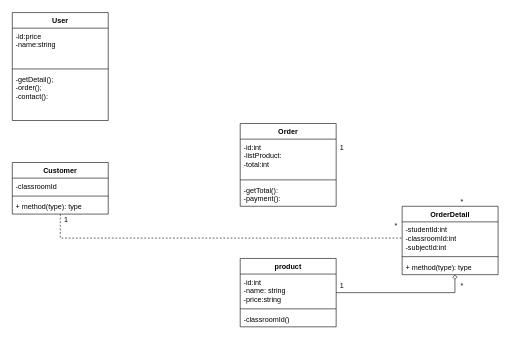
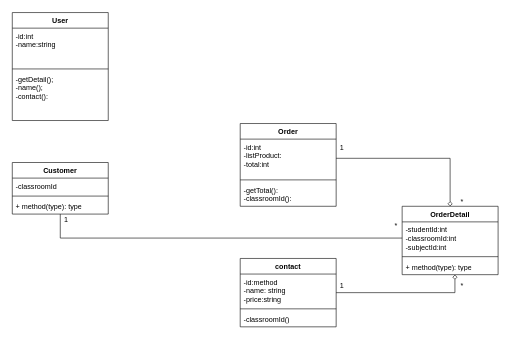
(38, 41) -> (38, 41)
(39, 88) -> (39, 88)
none -> (415, 158)
(266, 195) -> (272, 195)
(218, 238) -> (218, 238)
(288, 267) -> (288, 267)
(267, 291) -> (267, 291)
